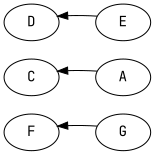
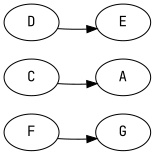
(82, 16) -> (72, 29)
(82, 71) -> (72, 84)
(82, 126) -> (72, 139)
